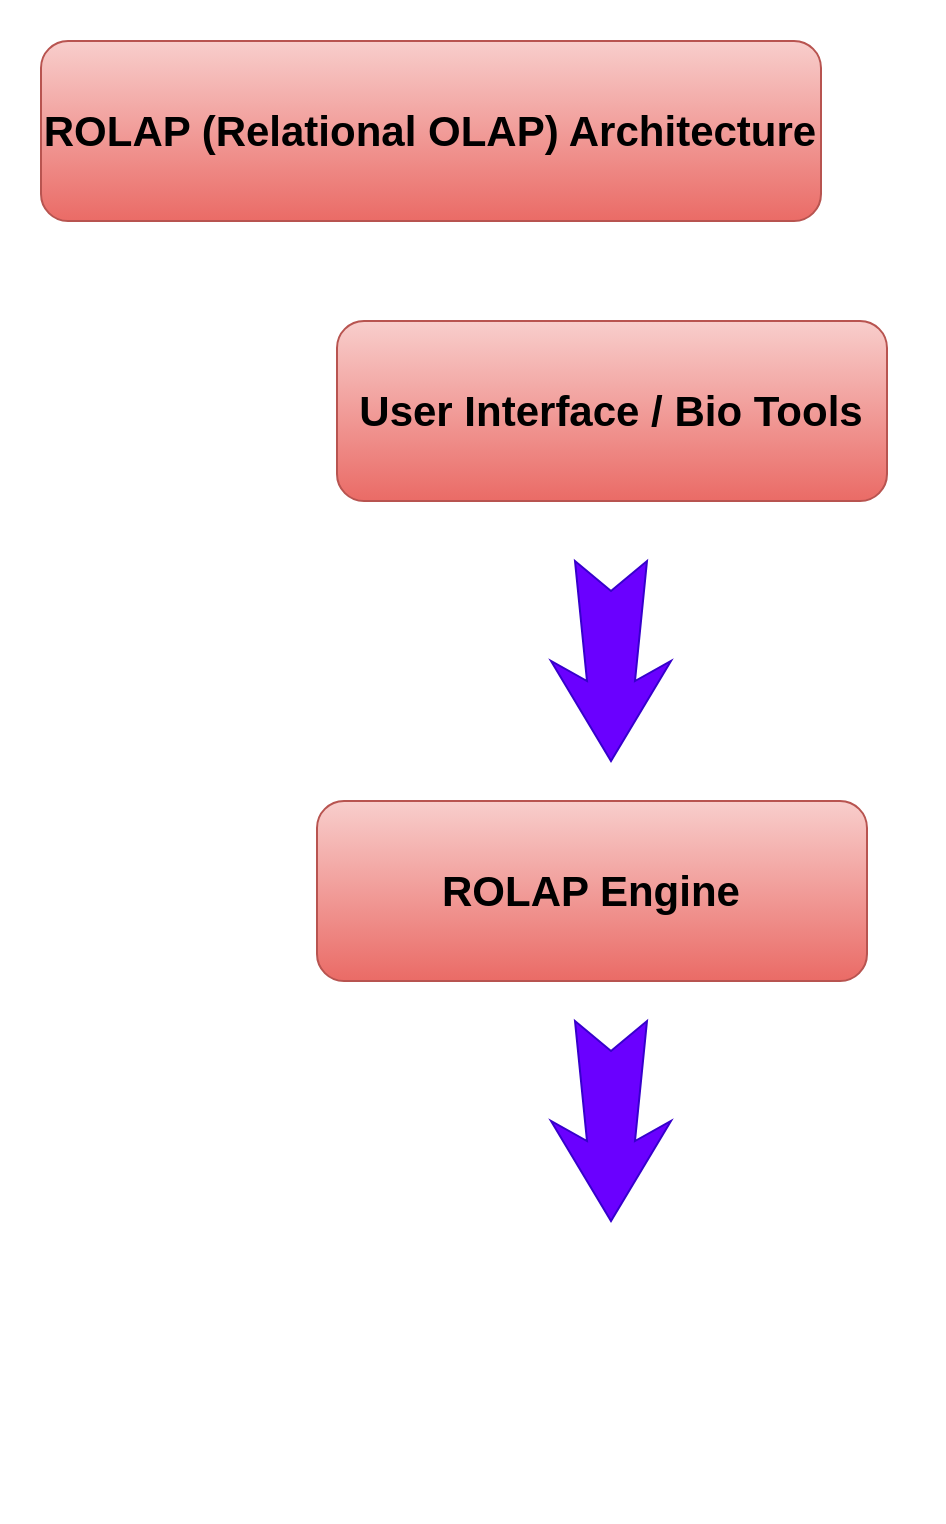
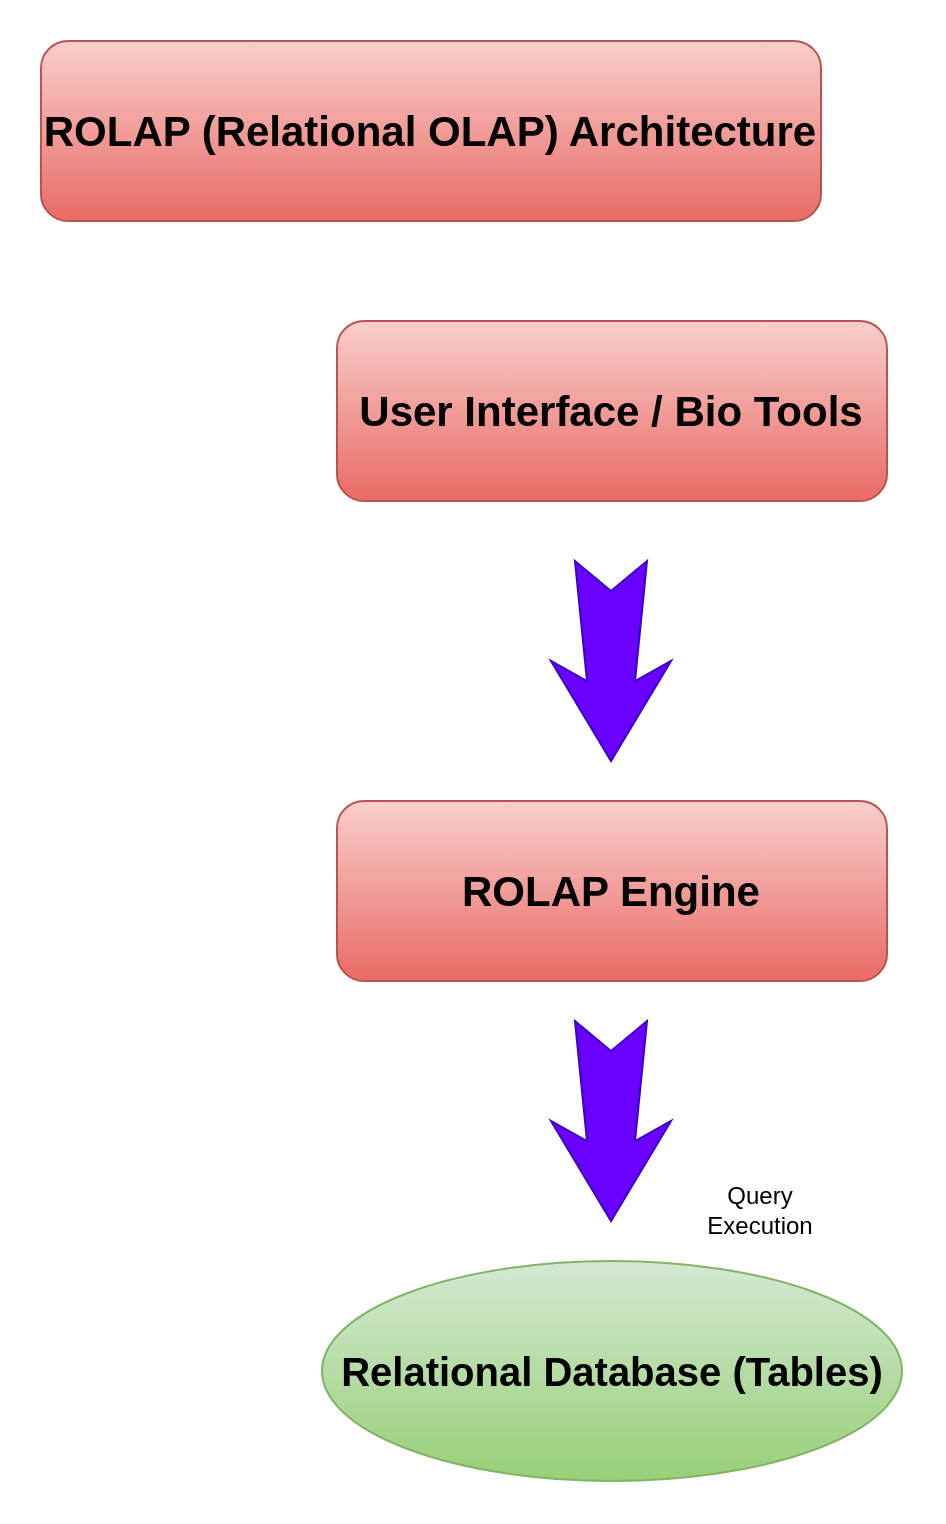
(592, 891) -> (612, 891)
none -> (761, 1211)
none -> (612, 1371)
